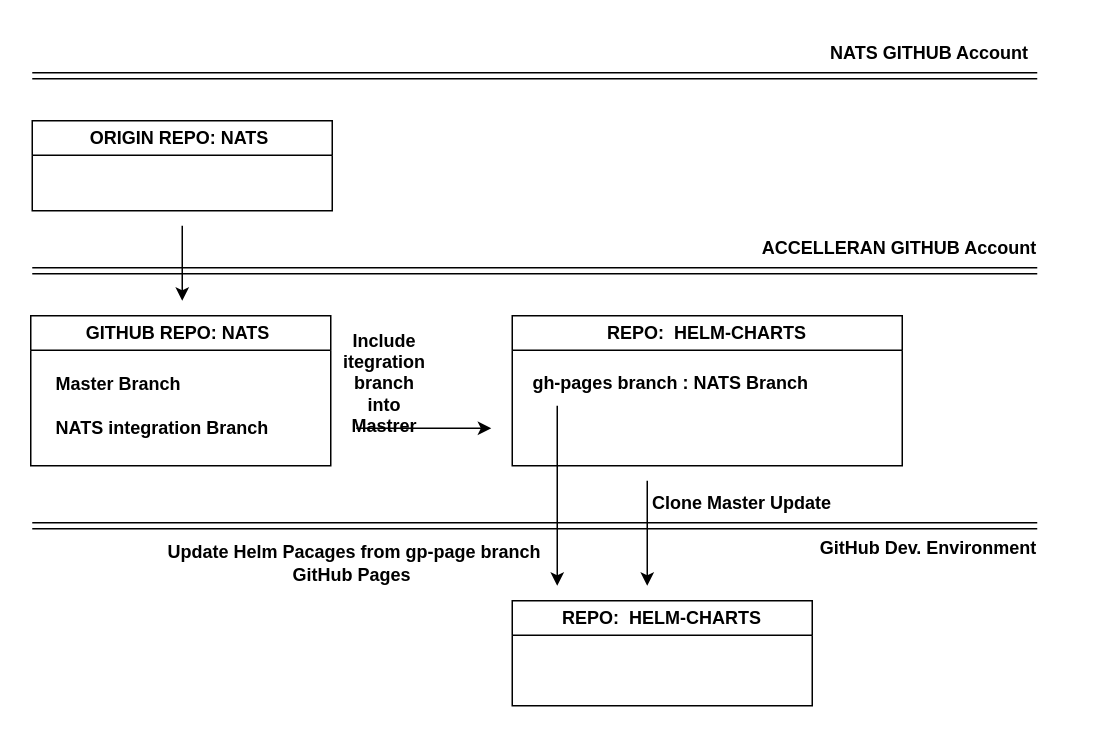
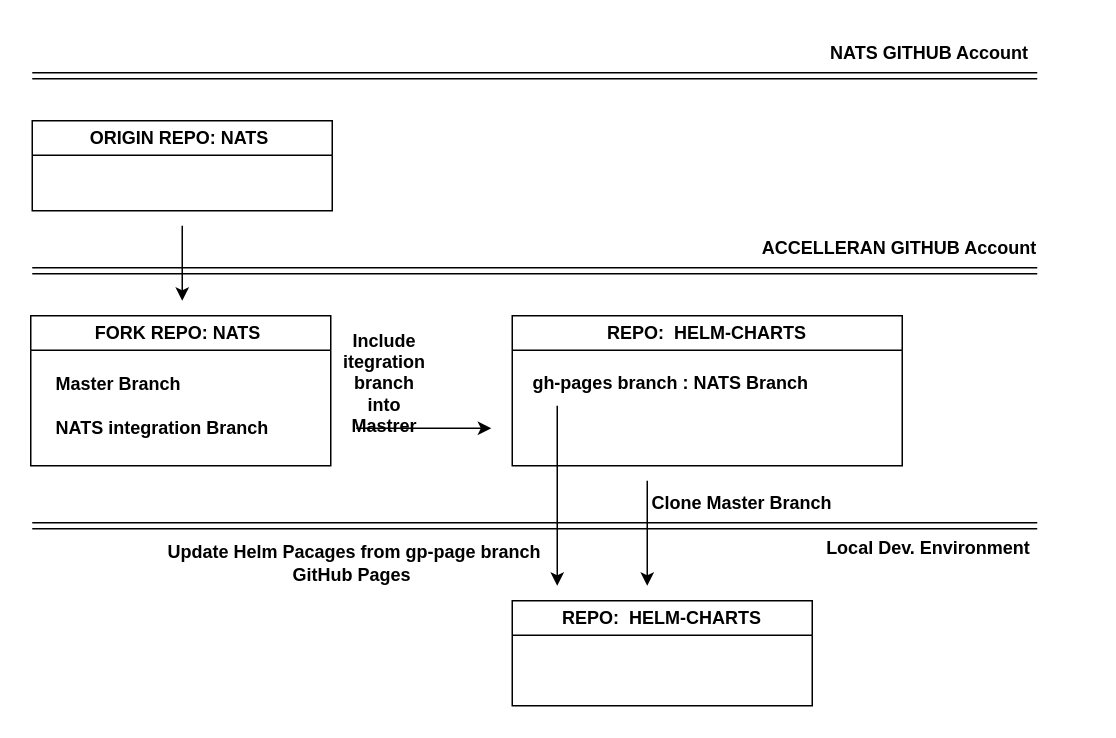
(181, 334) -> (181, 334)
(745, 503) -> (745, 503)
(934, 548) -> (934, 548)
